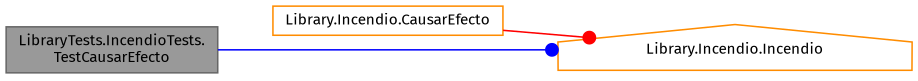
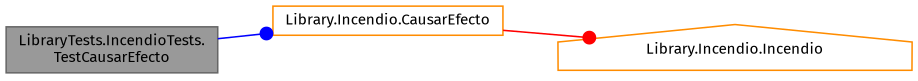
(382, 50) -> (239, 36)
